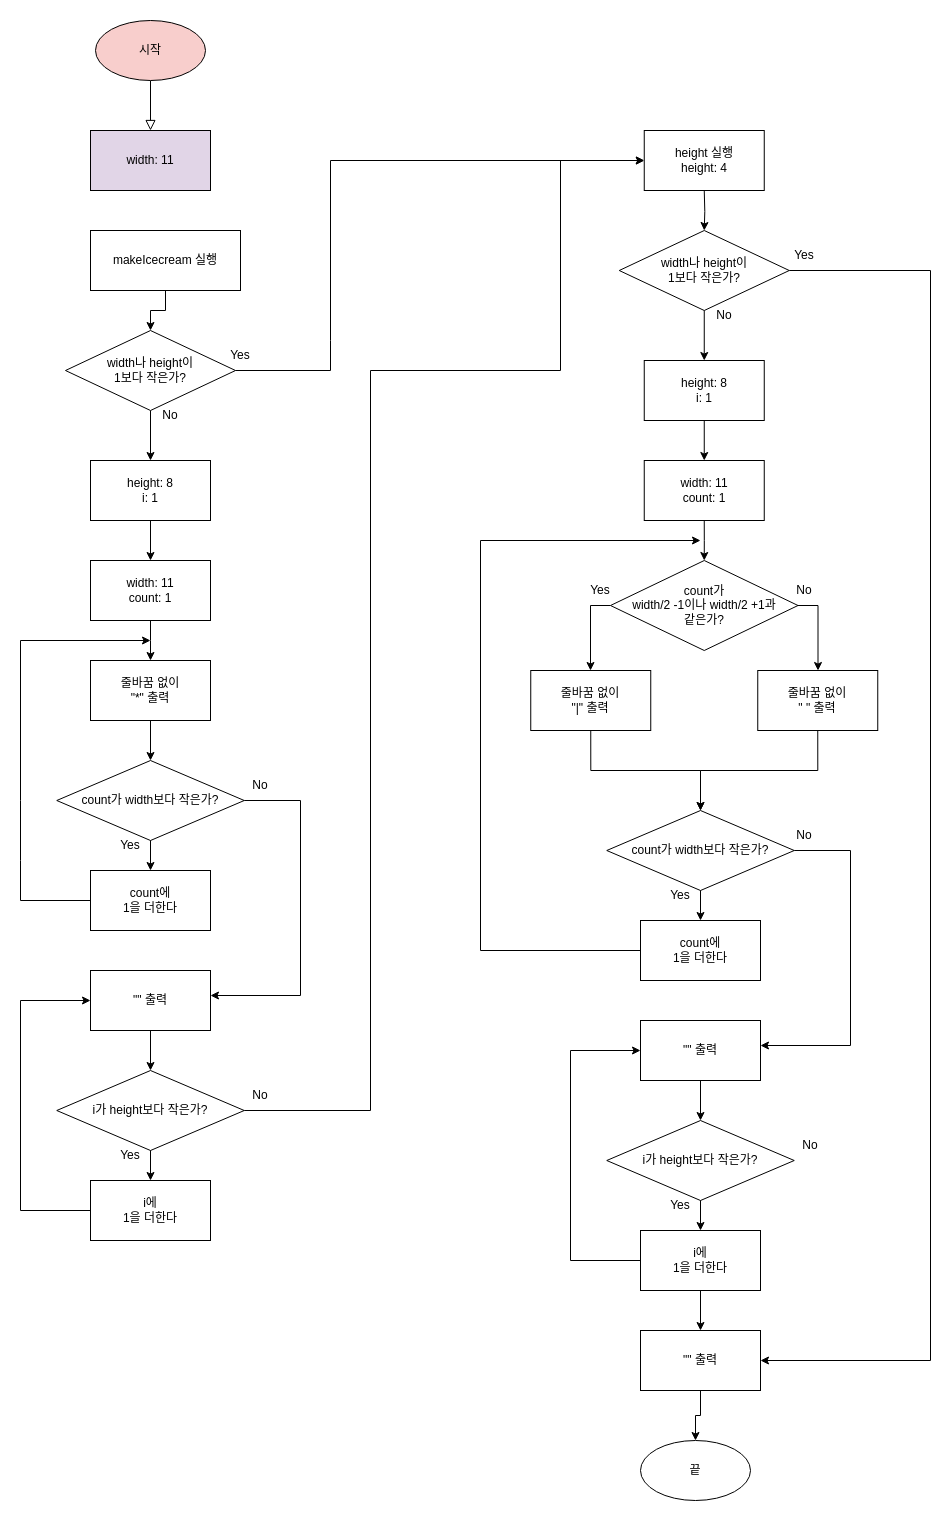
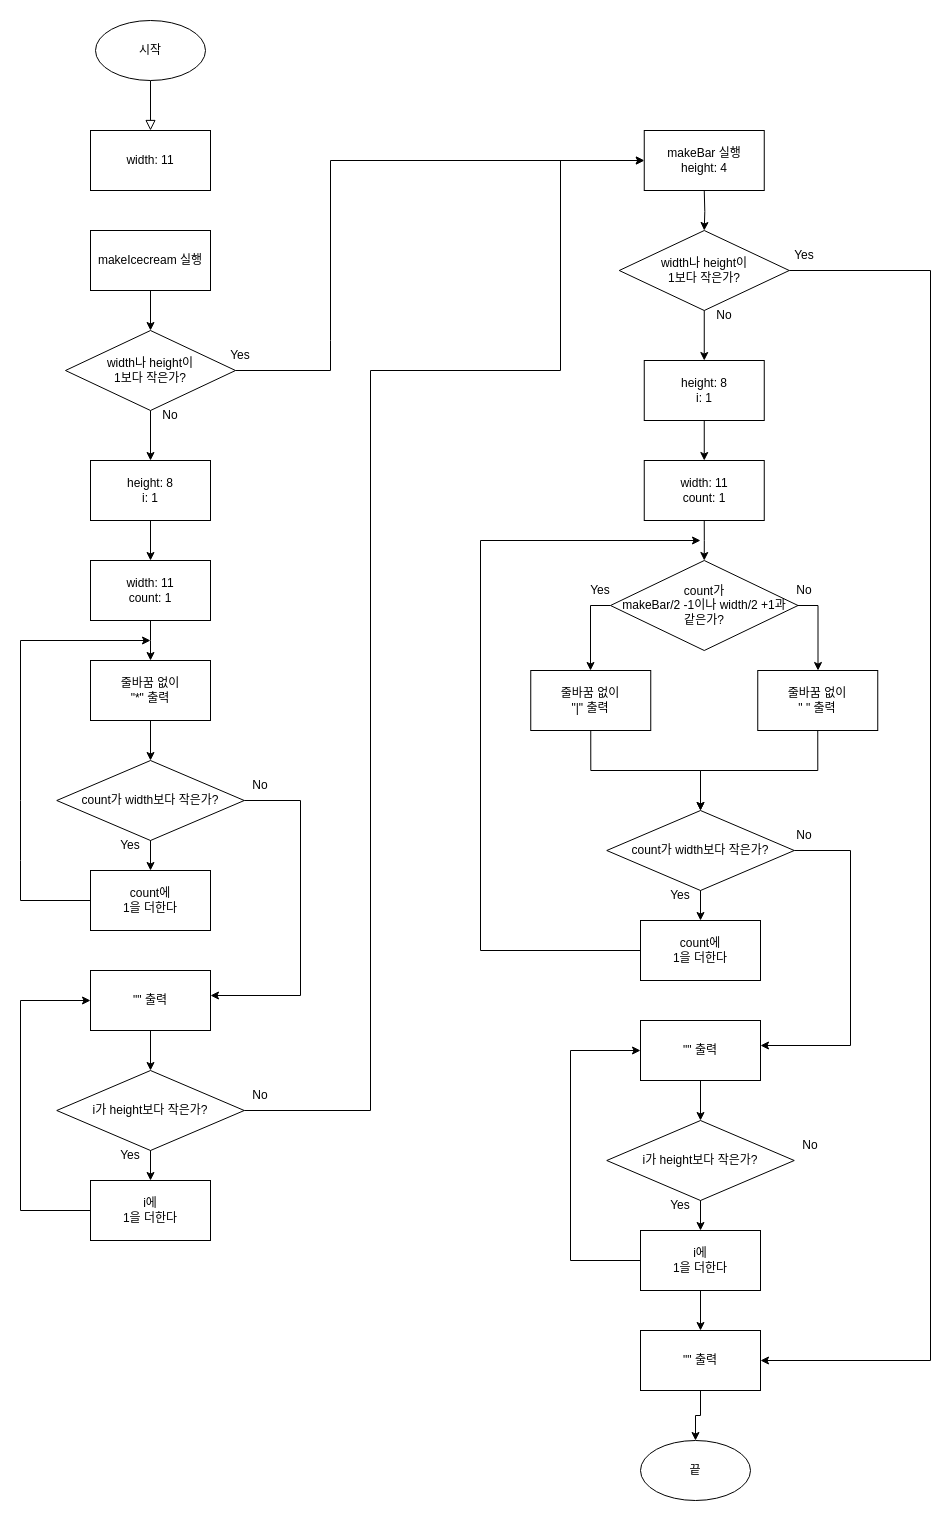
(151, 51) -> (151, 51)
(151, 161) -> (151, 161)
(705, 161) -> (705, 161)
(166, 261) -> (151, 261)
(705, 606) -> (705, 606)
